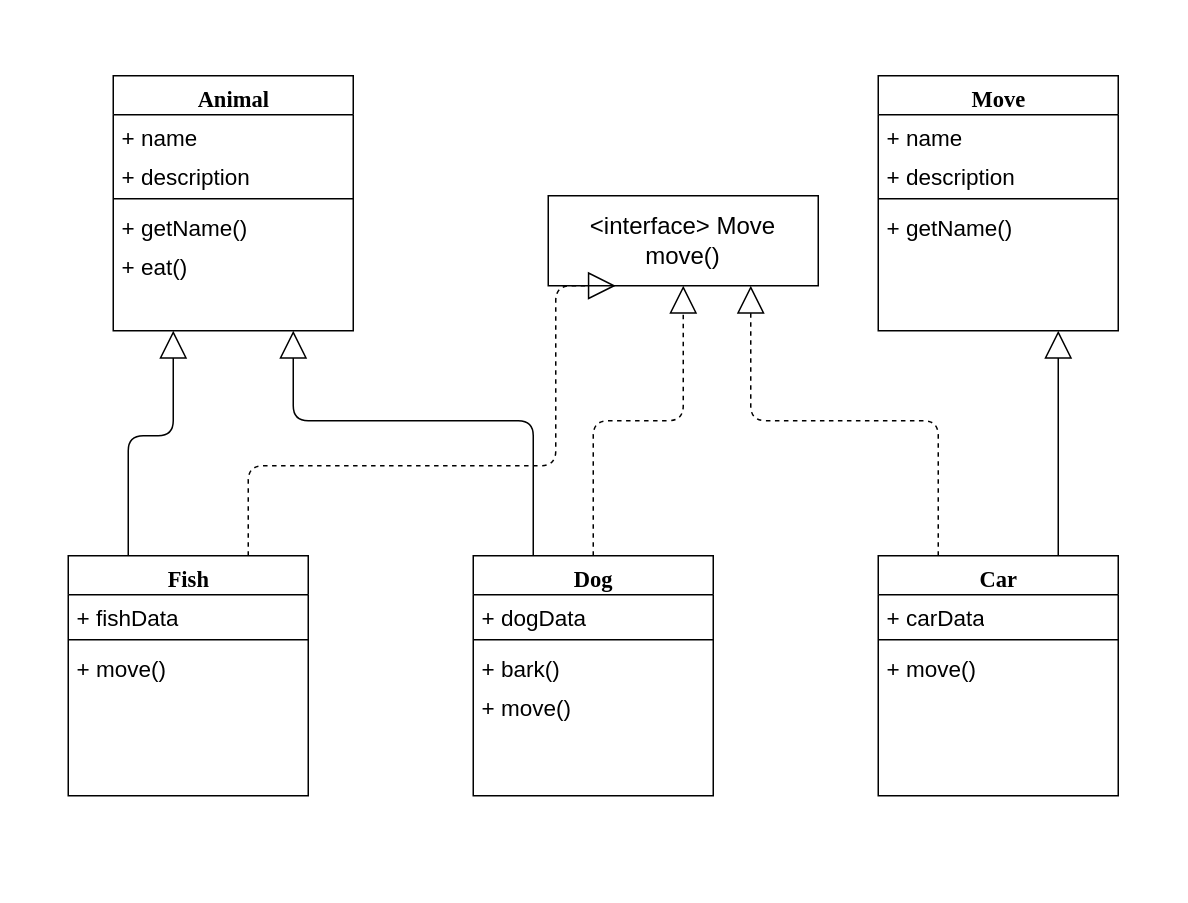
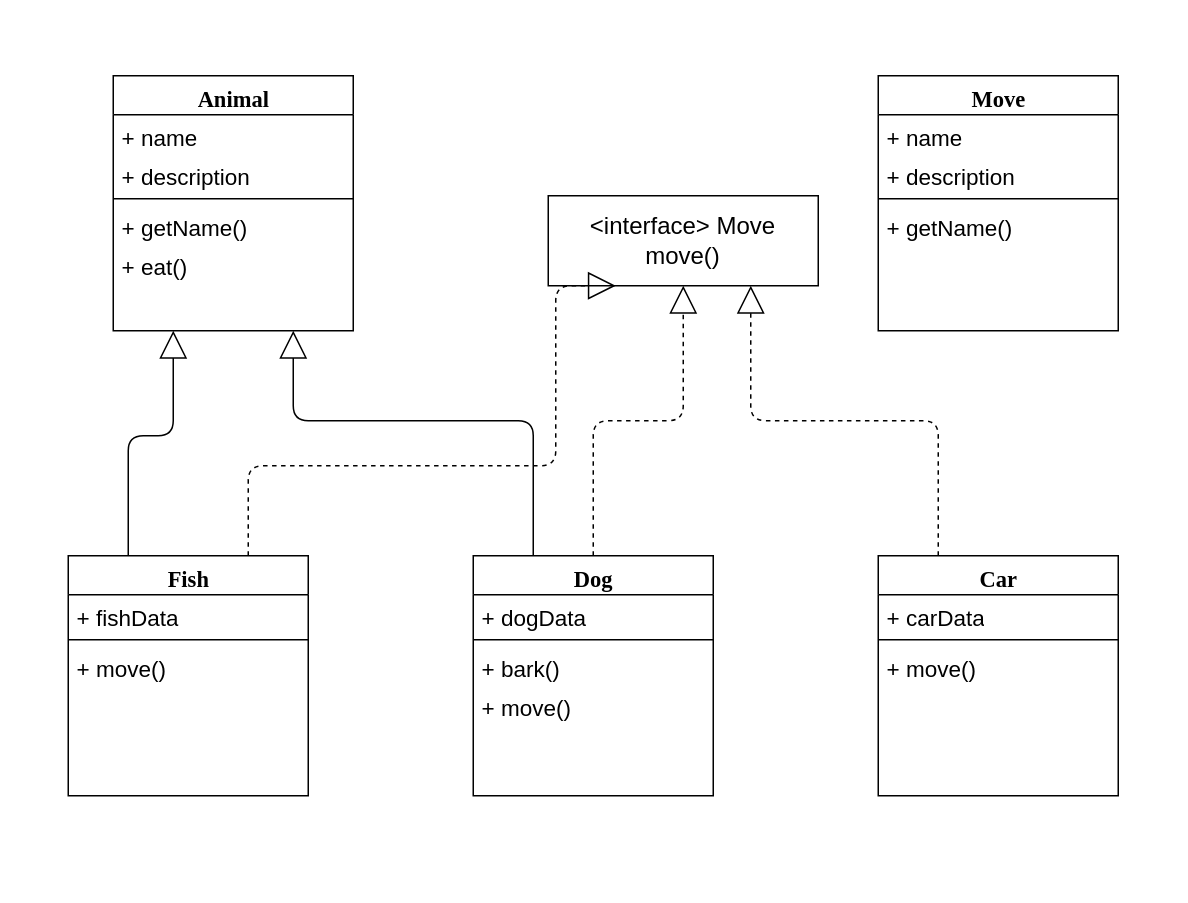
(1058, 456) -> none
